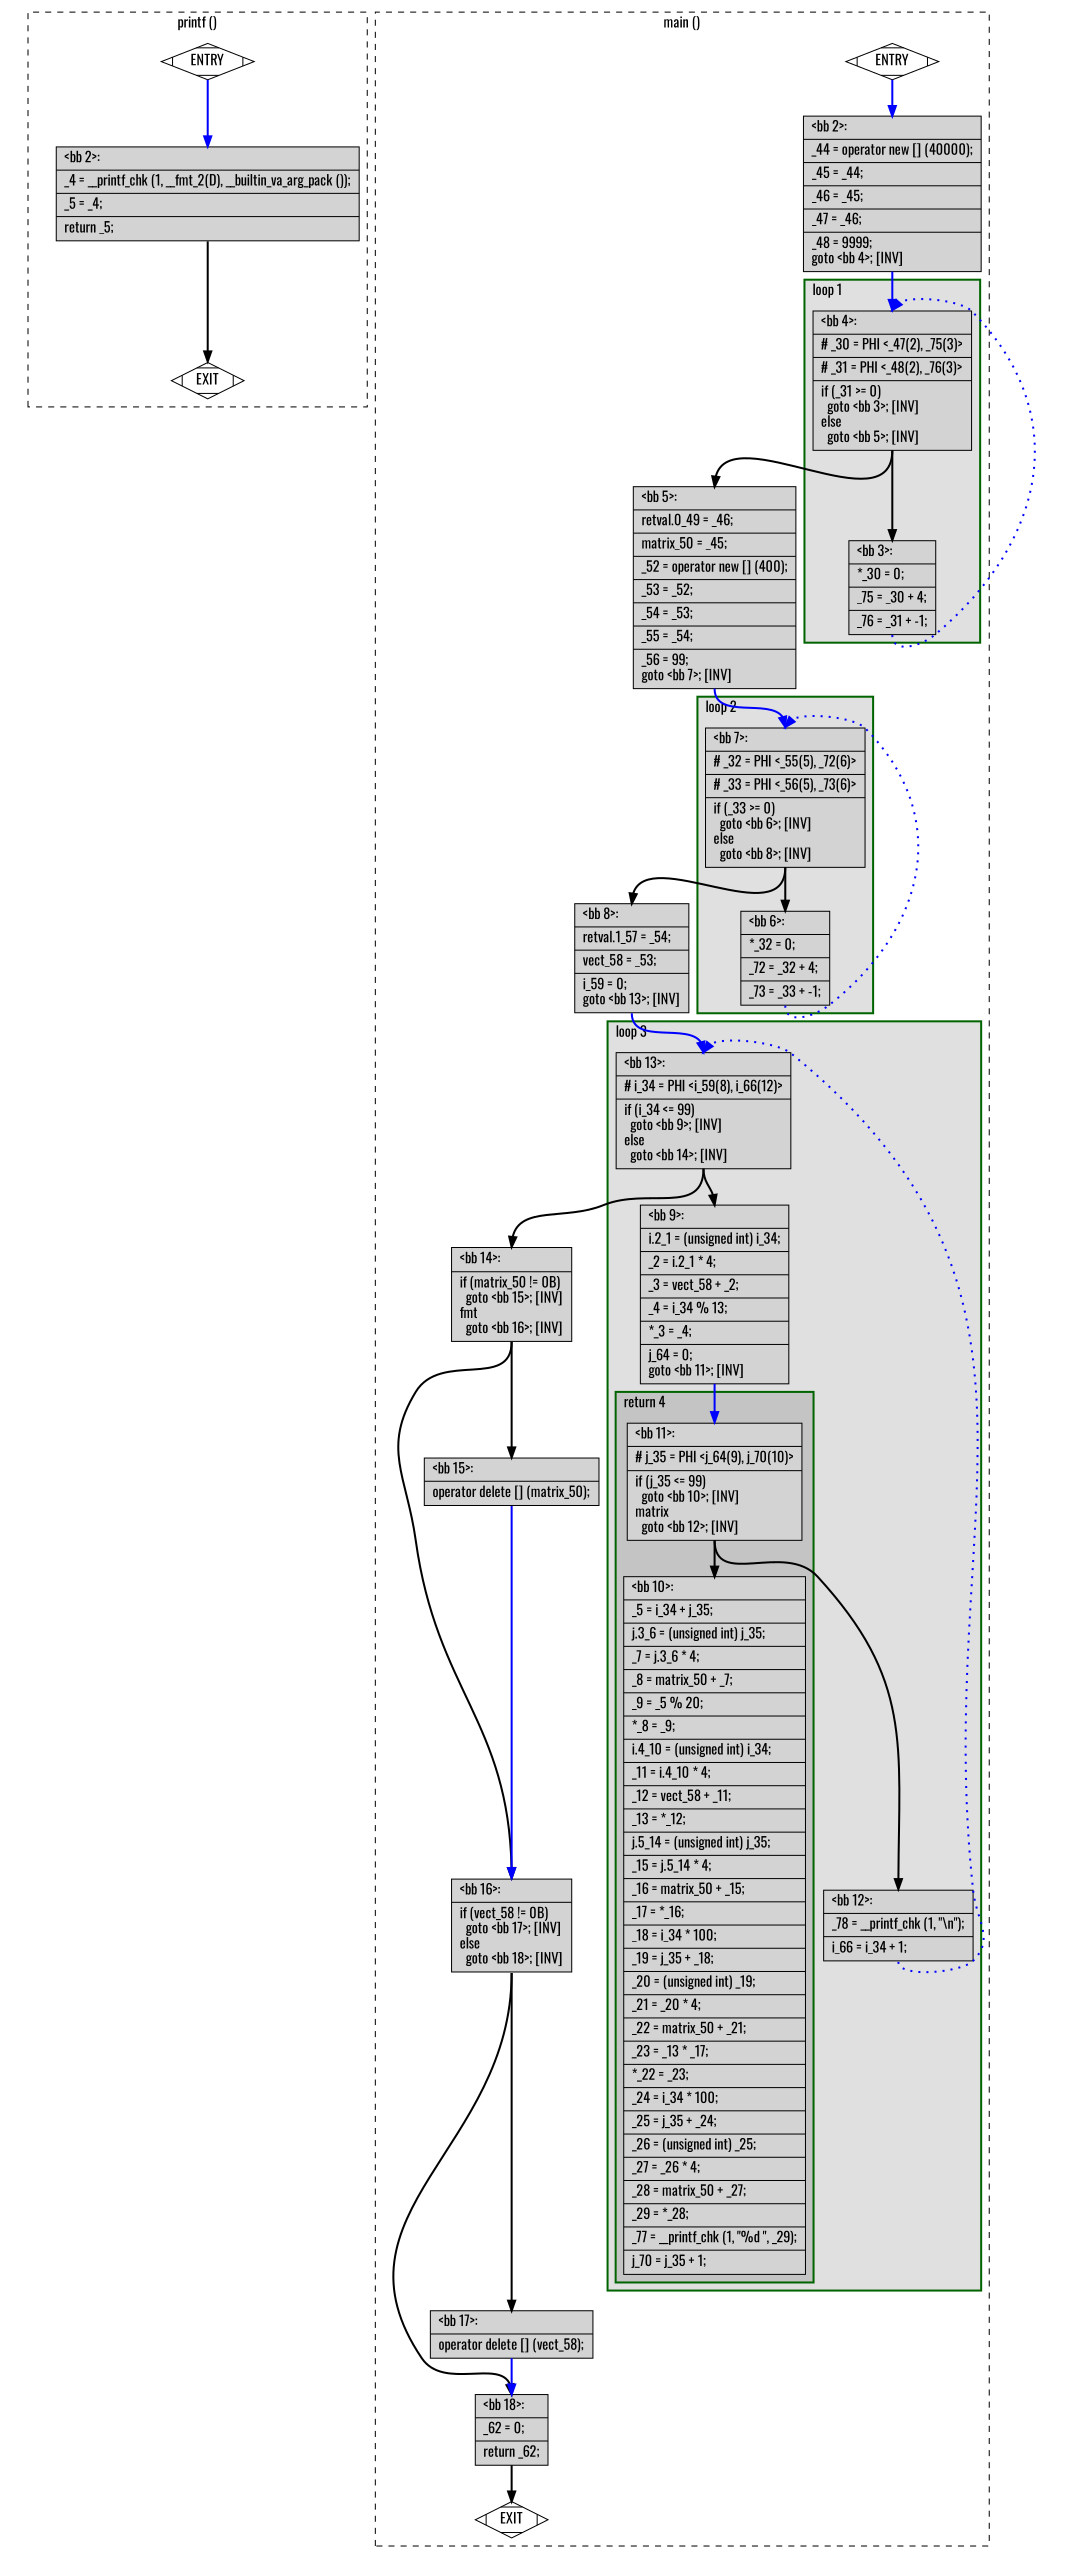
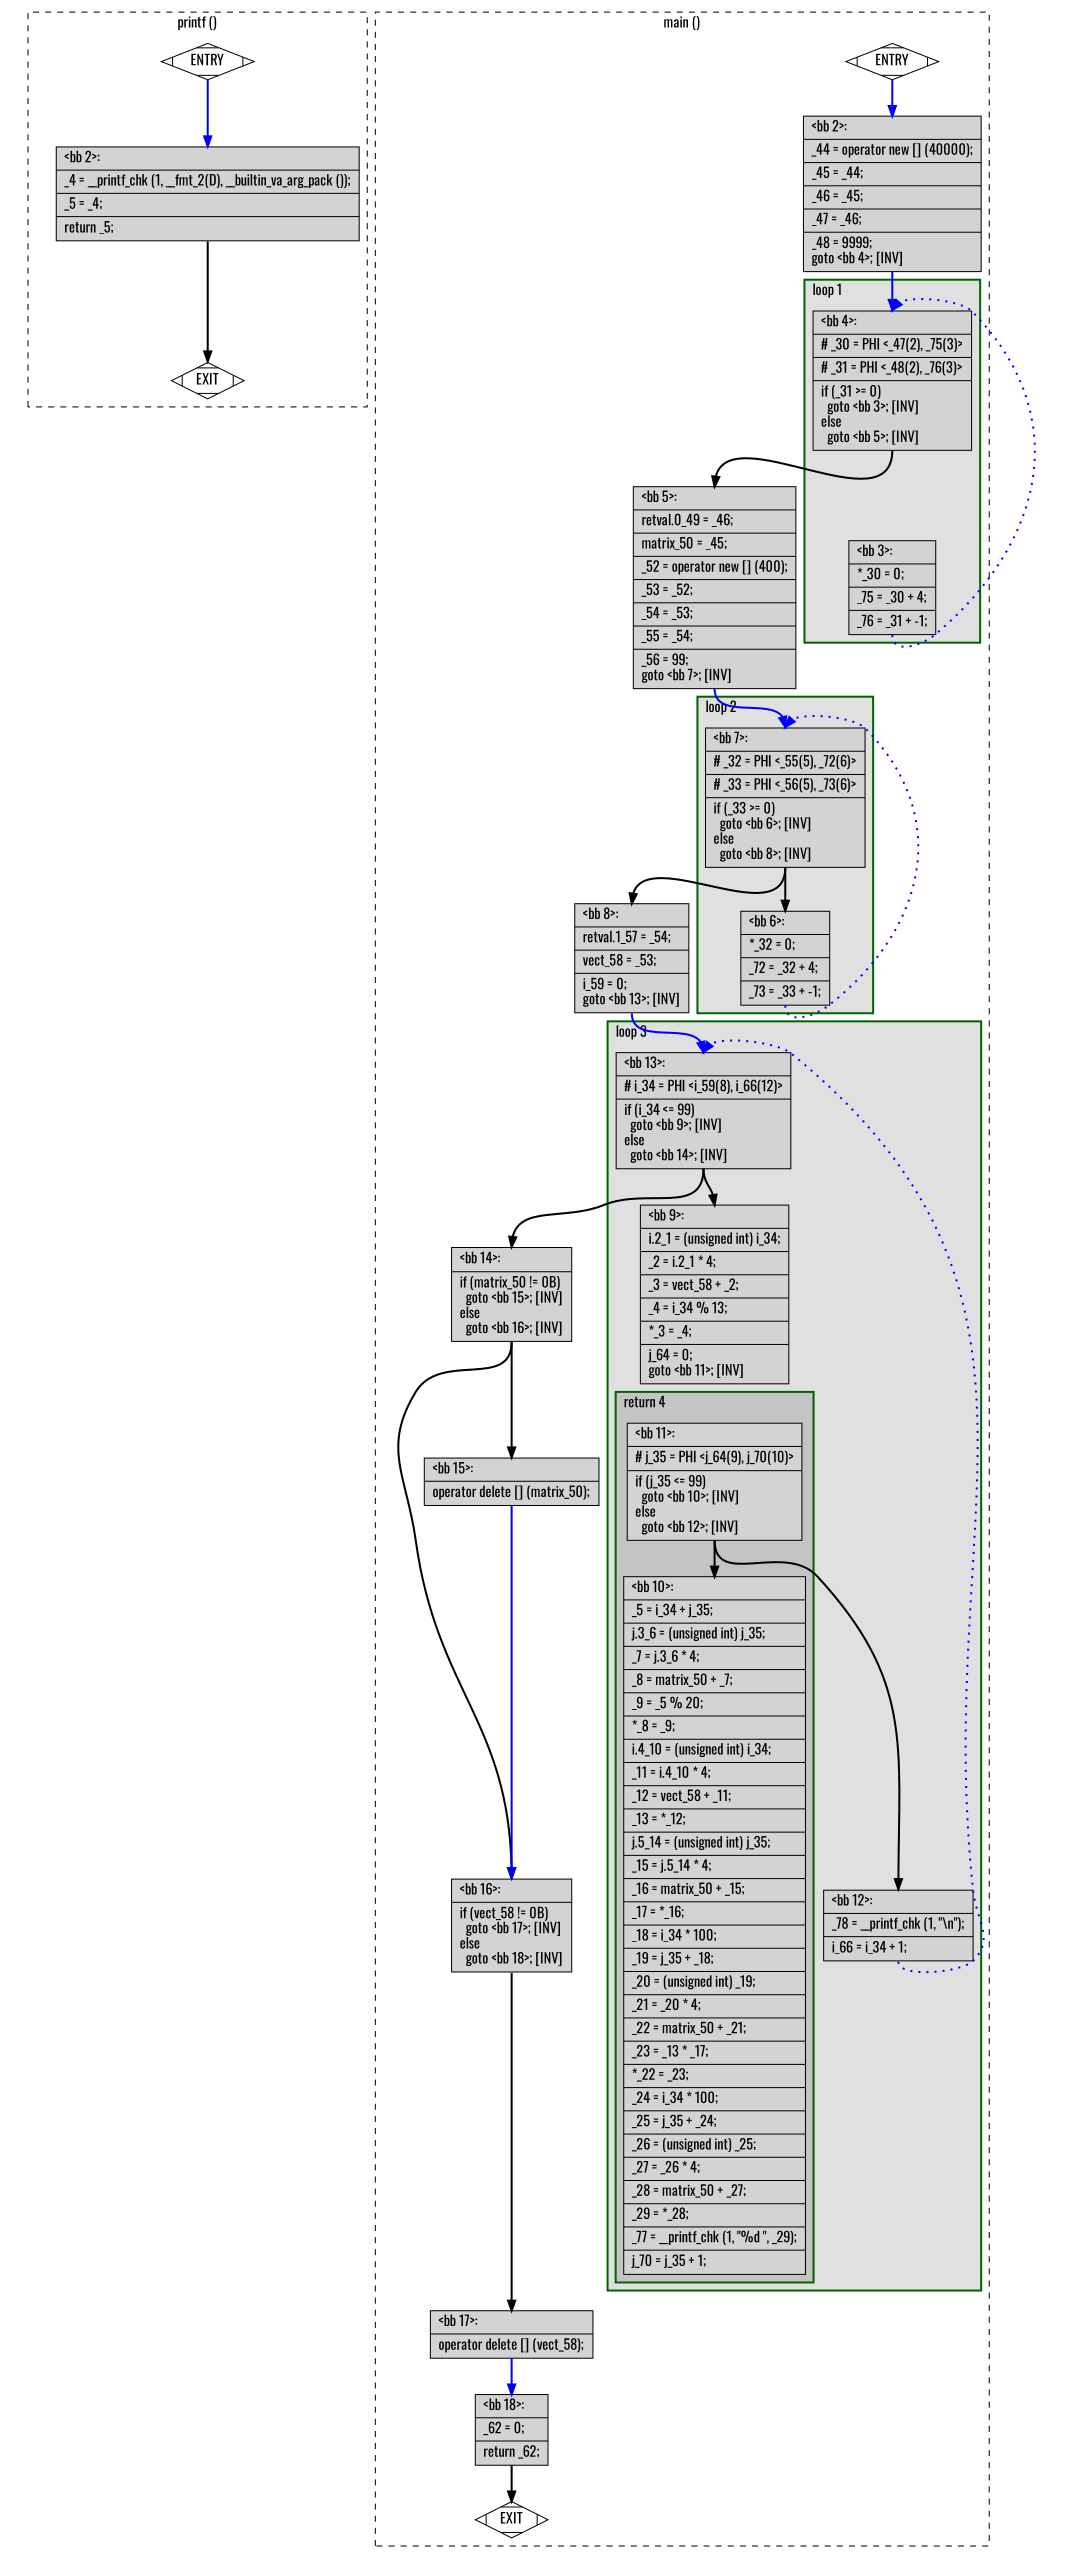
(892, 490) -> none
(469, 1314) -> (470, 1314)
(715, 1399) -> none
(653, 1513) -> (646, 1513)
(413, 2207) -> none
